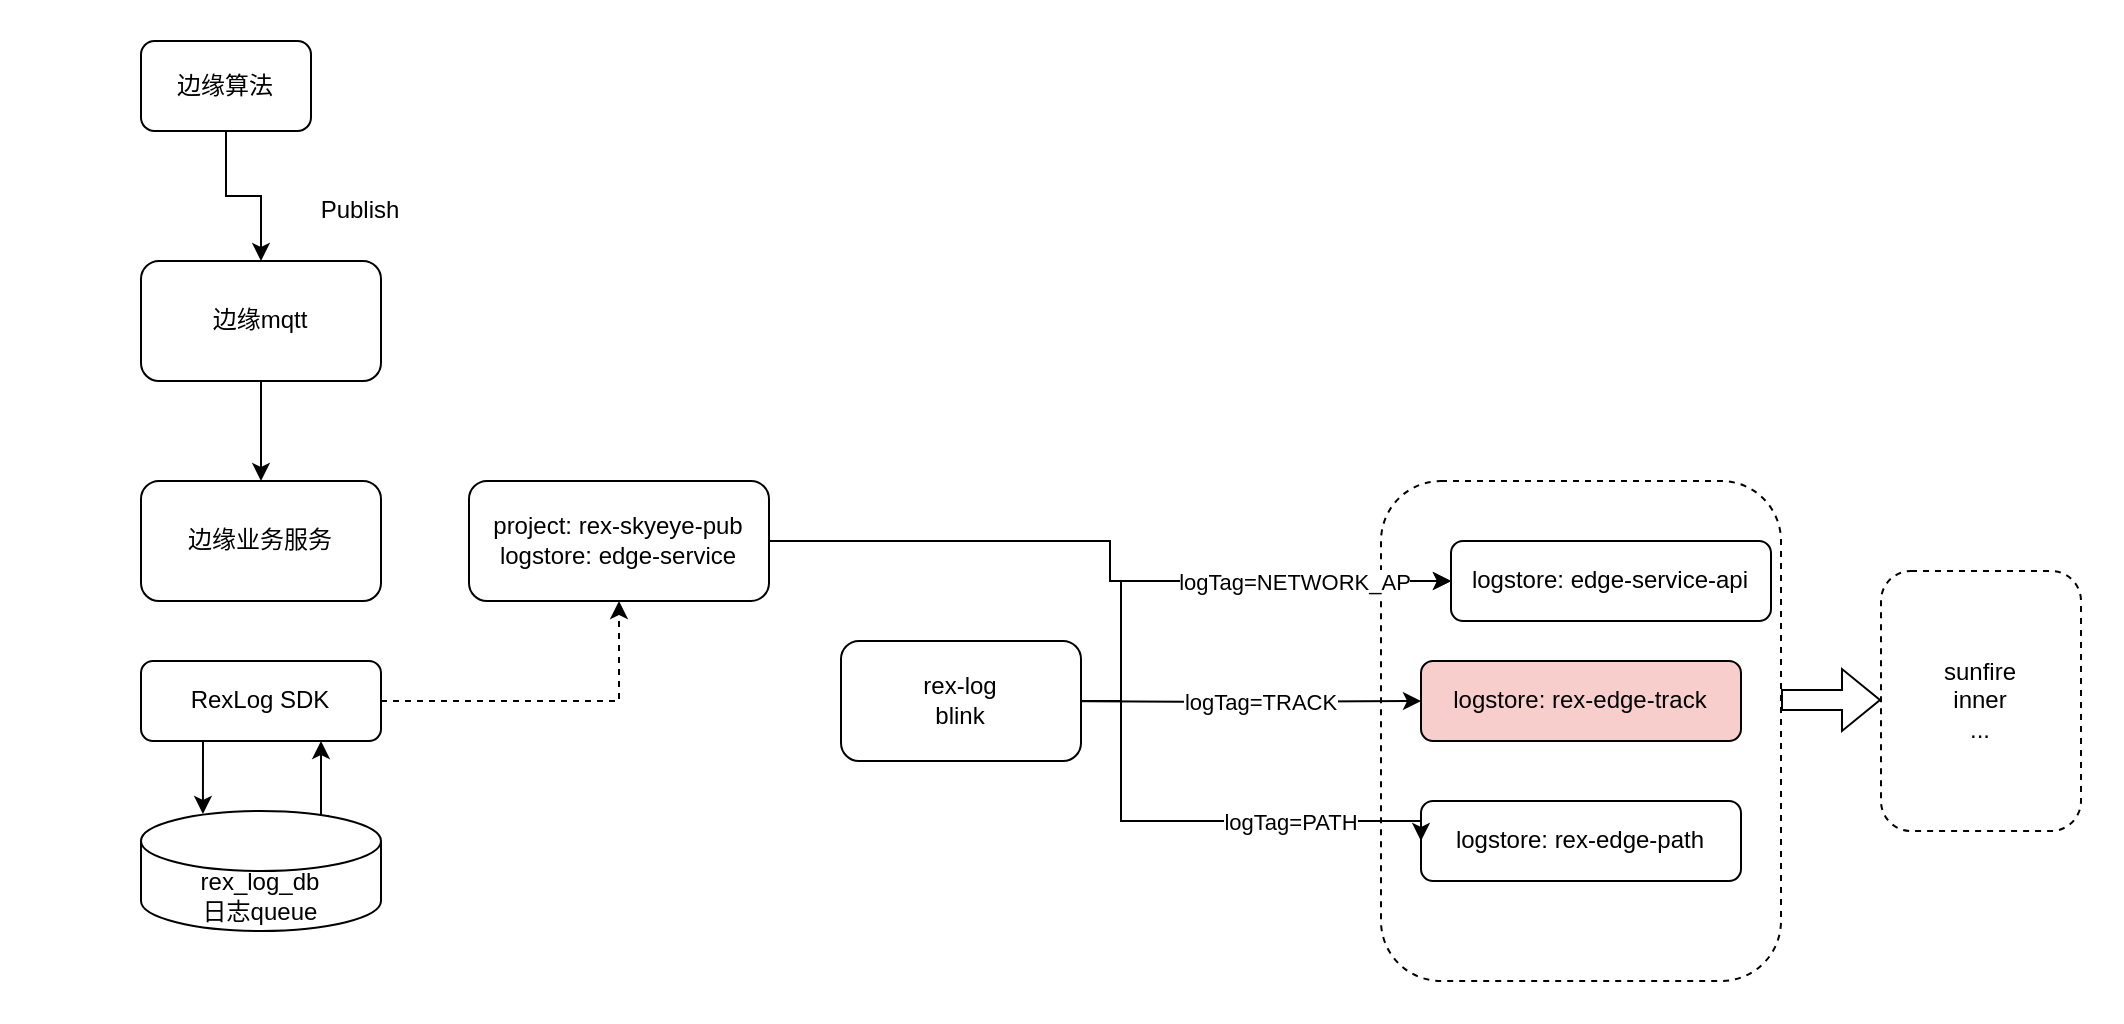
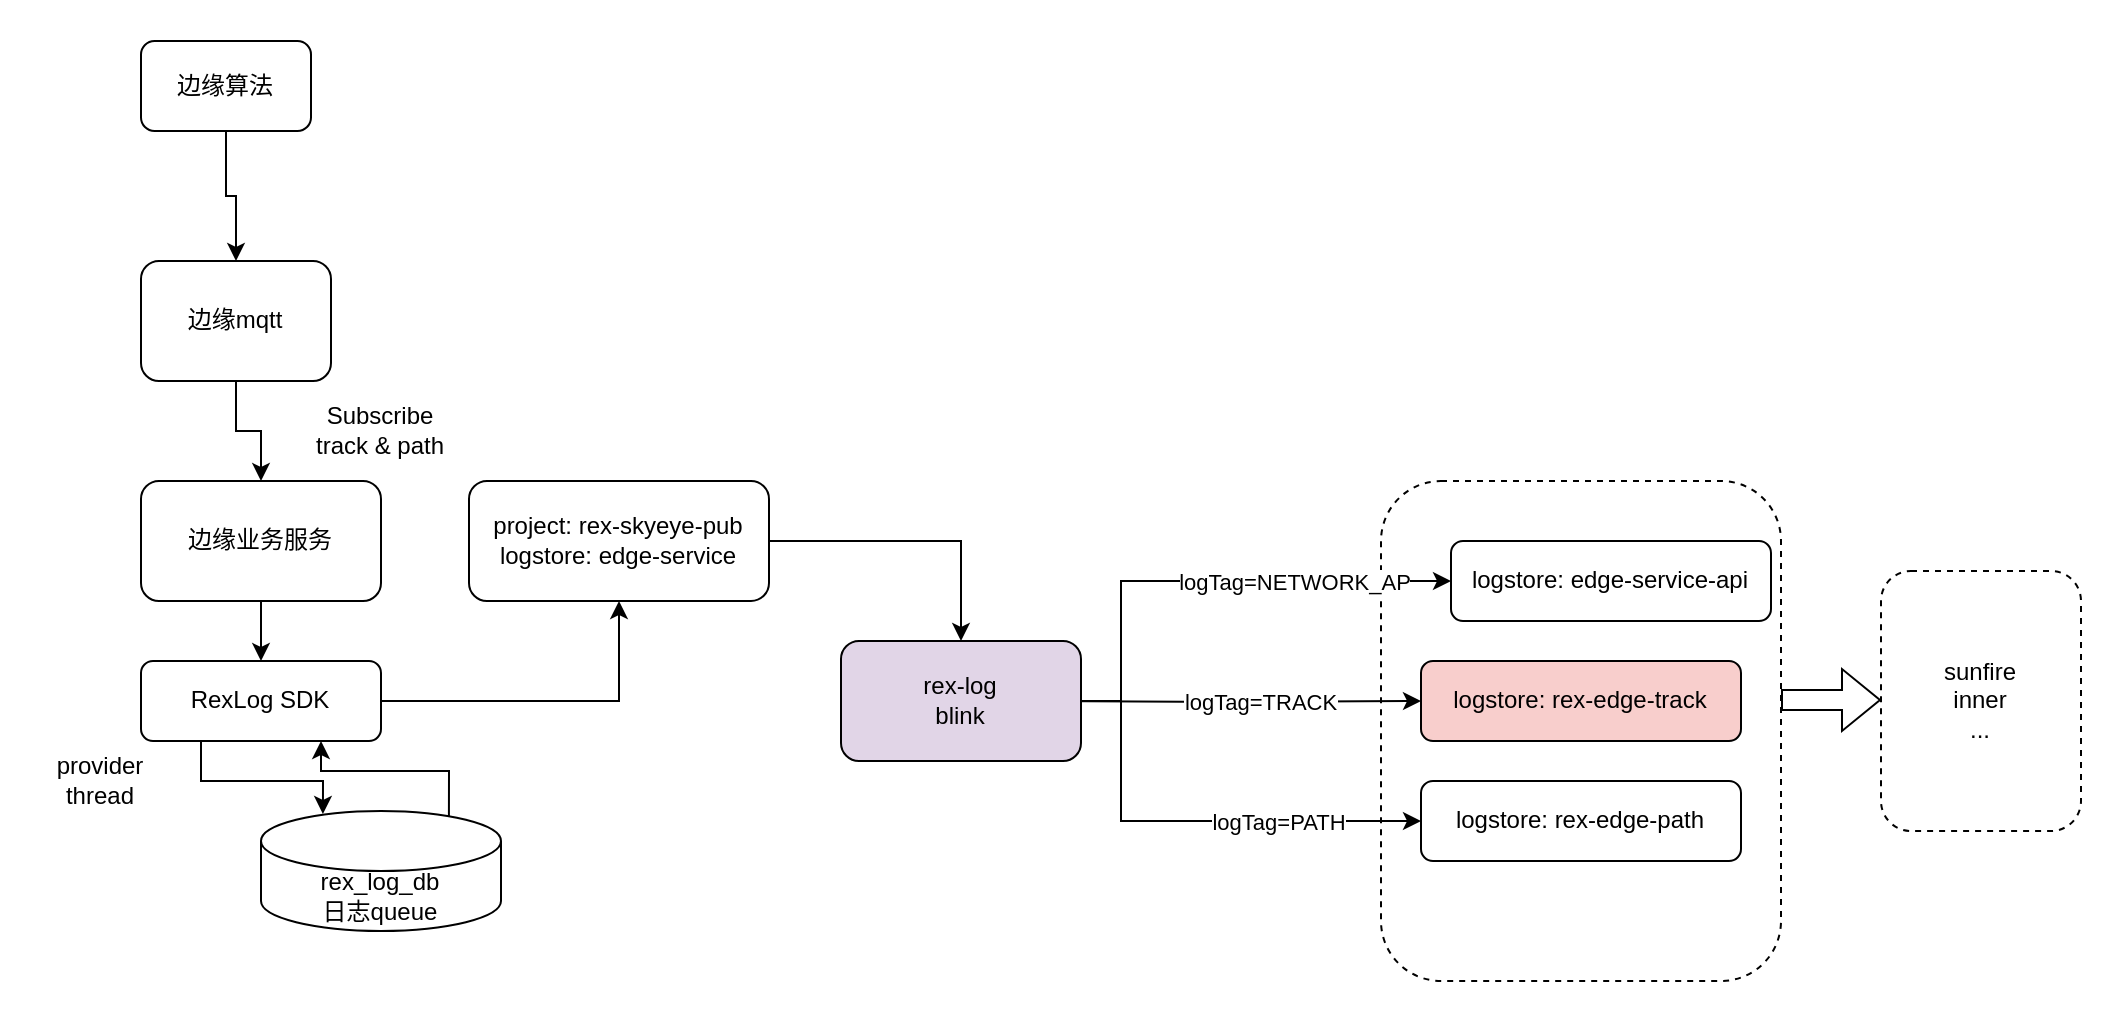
(361, 211) -> none
(261, 321) -> (236, 321)
none -> (381, 431)
(1057, 541) -> (961, 583)
none -> (261, 638)
(545, 701) -> (545, 701)
(961, 701) -> (961, 701)
none -> (101, 781)
(1581, 841) -> (1581, 821)
(261, 871) -> (381, 871)
